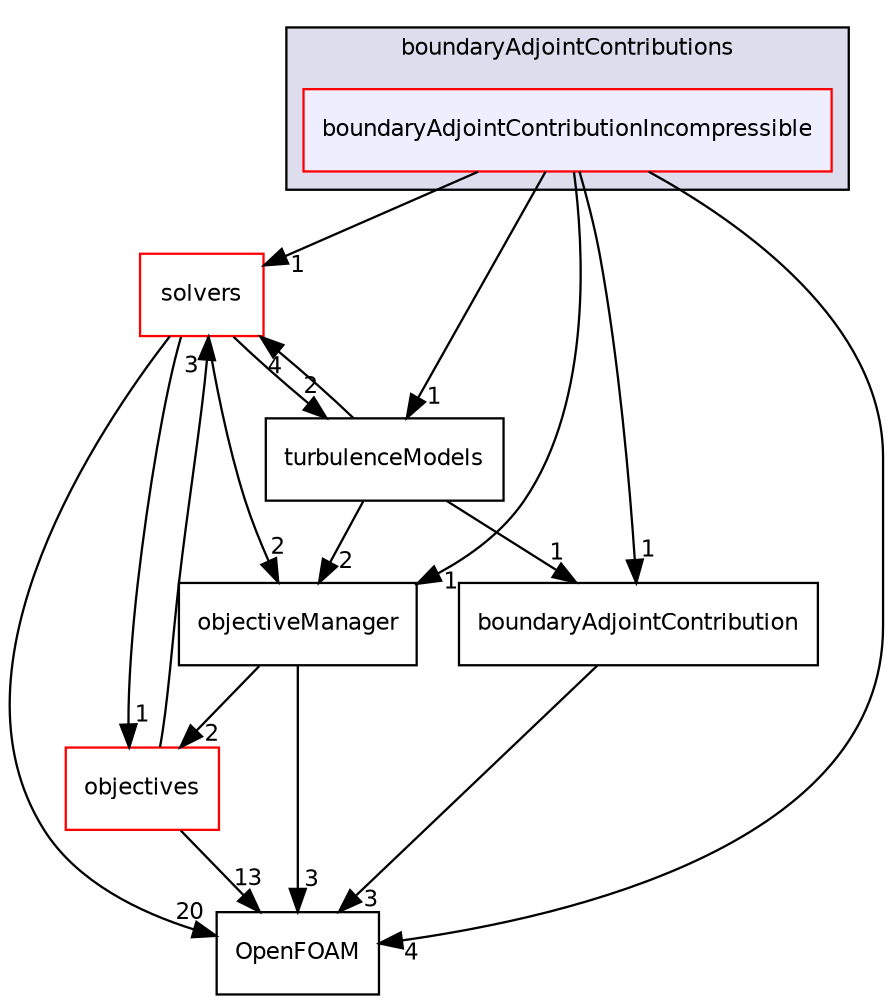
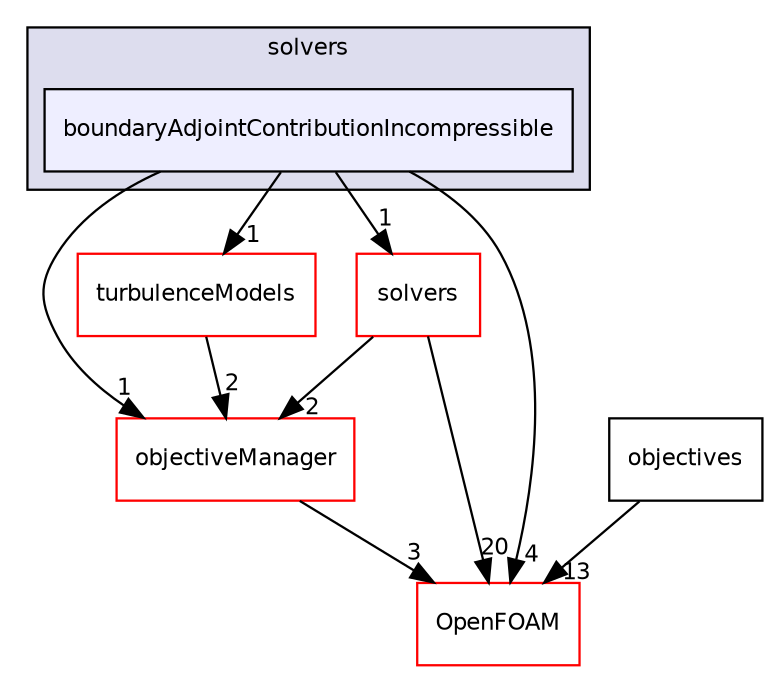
(568, 49) -> (309, 49)
(568, 130) -> (309, 130)
(271, 371) -> none
(316, 384) -> none
(385, 460) -> (197, 295)
(145, 529) -> none
(182, 554) -> none
(298, 624) -> (235, 460)
(638, 624) -> none
(228, 698) -> none
(142, 789) -> (686, 460)
(298, 953) -> (498, 624)
